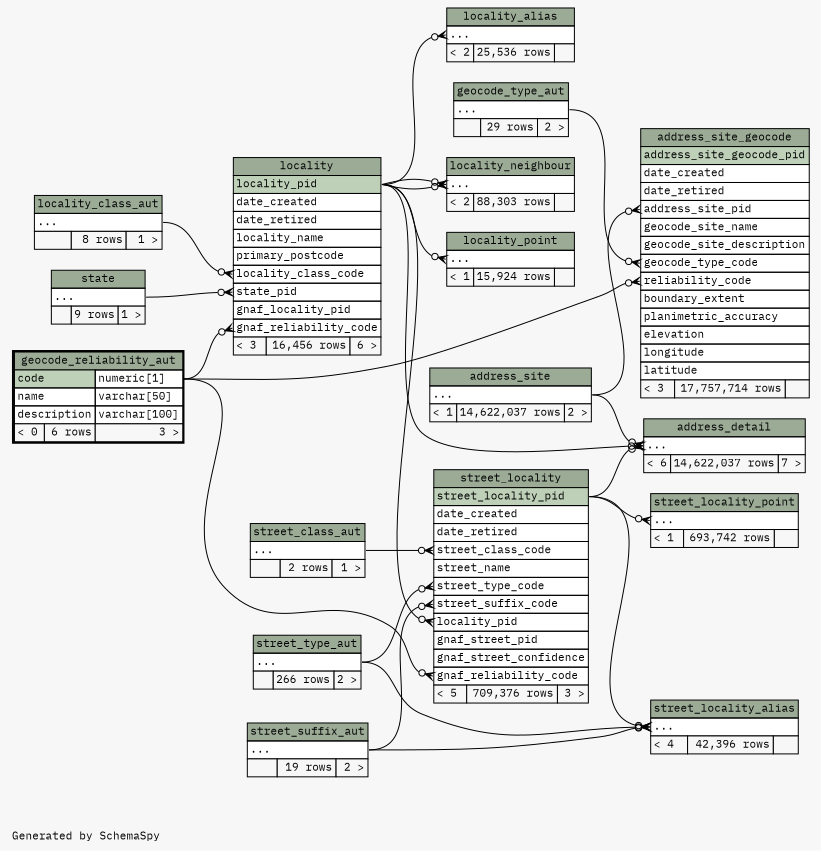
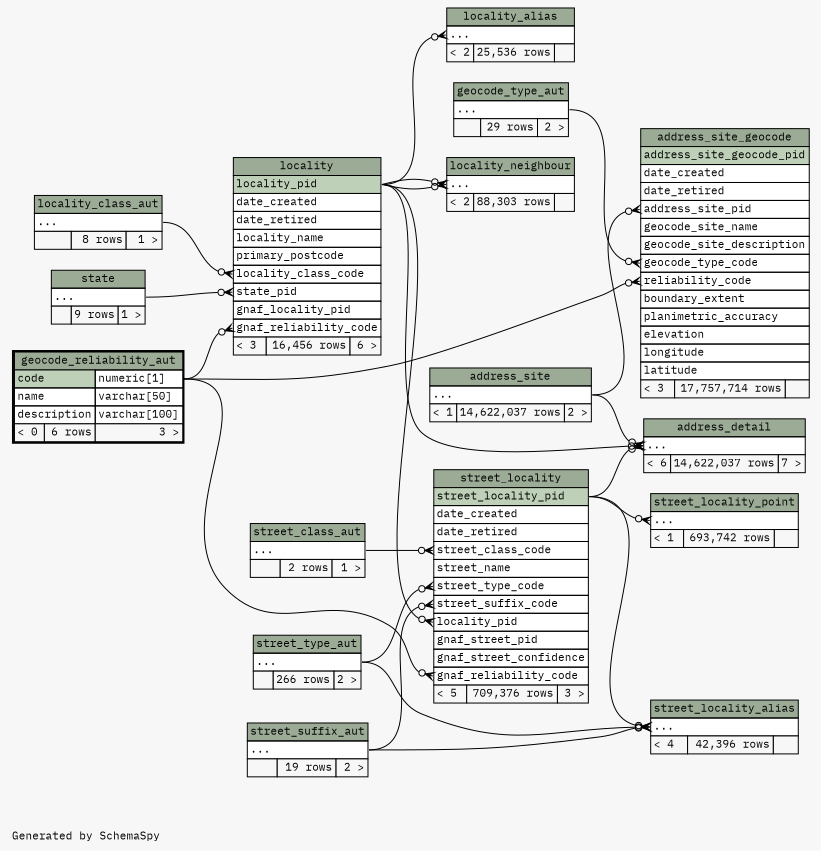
(511, 259) -> none
